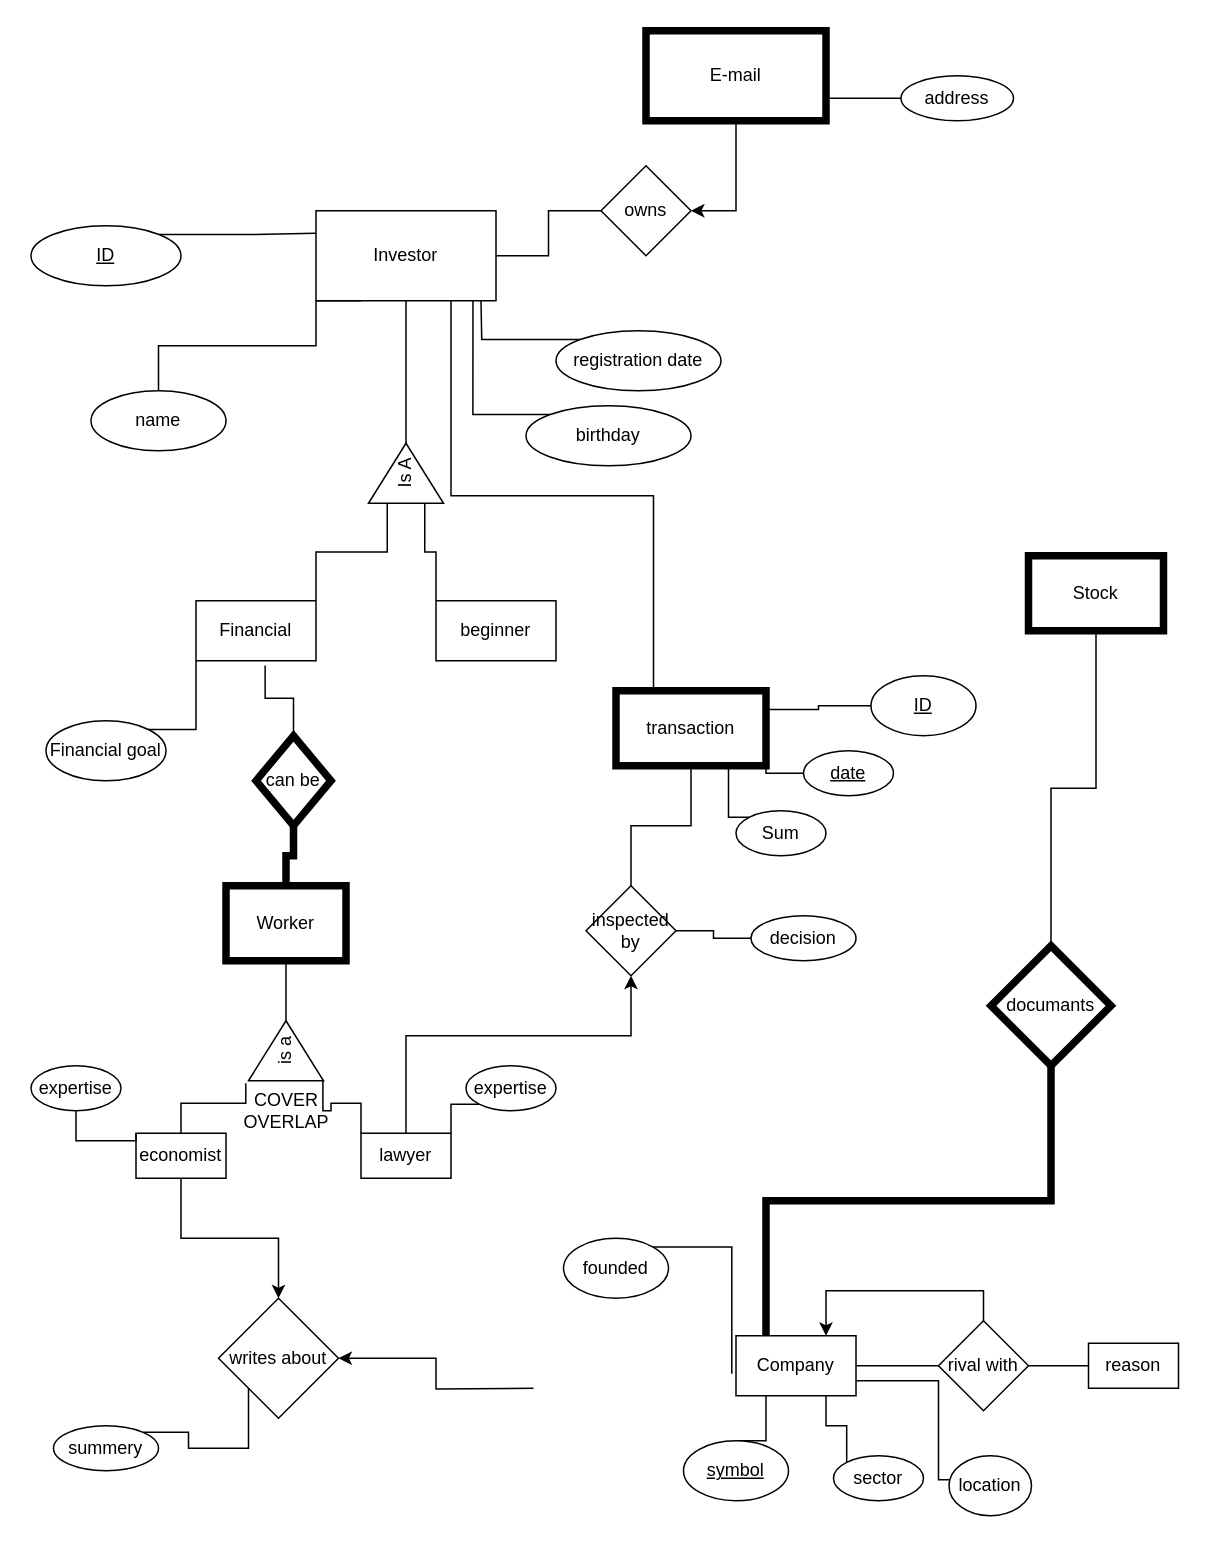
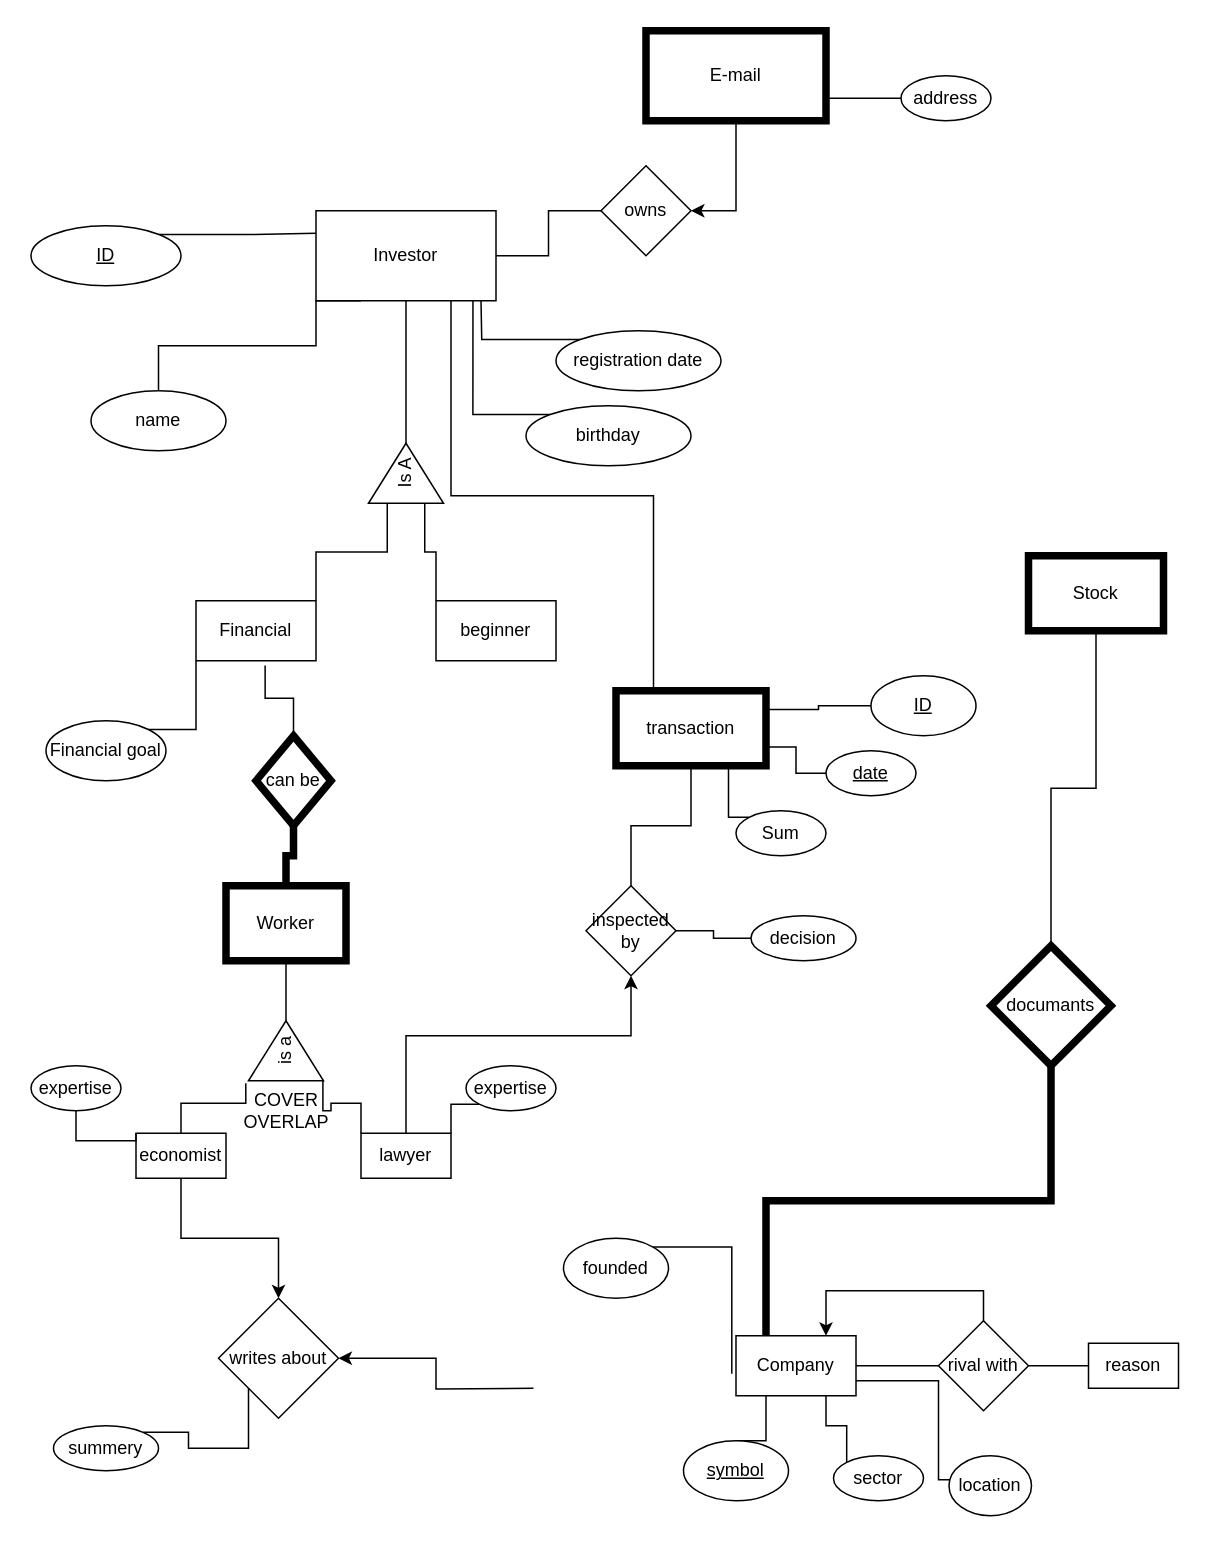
(957, 98) -> (946, 98)
(848, 773) -> (871, 773)
